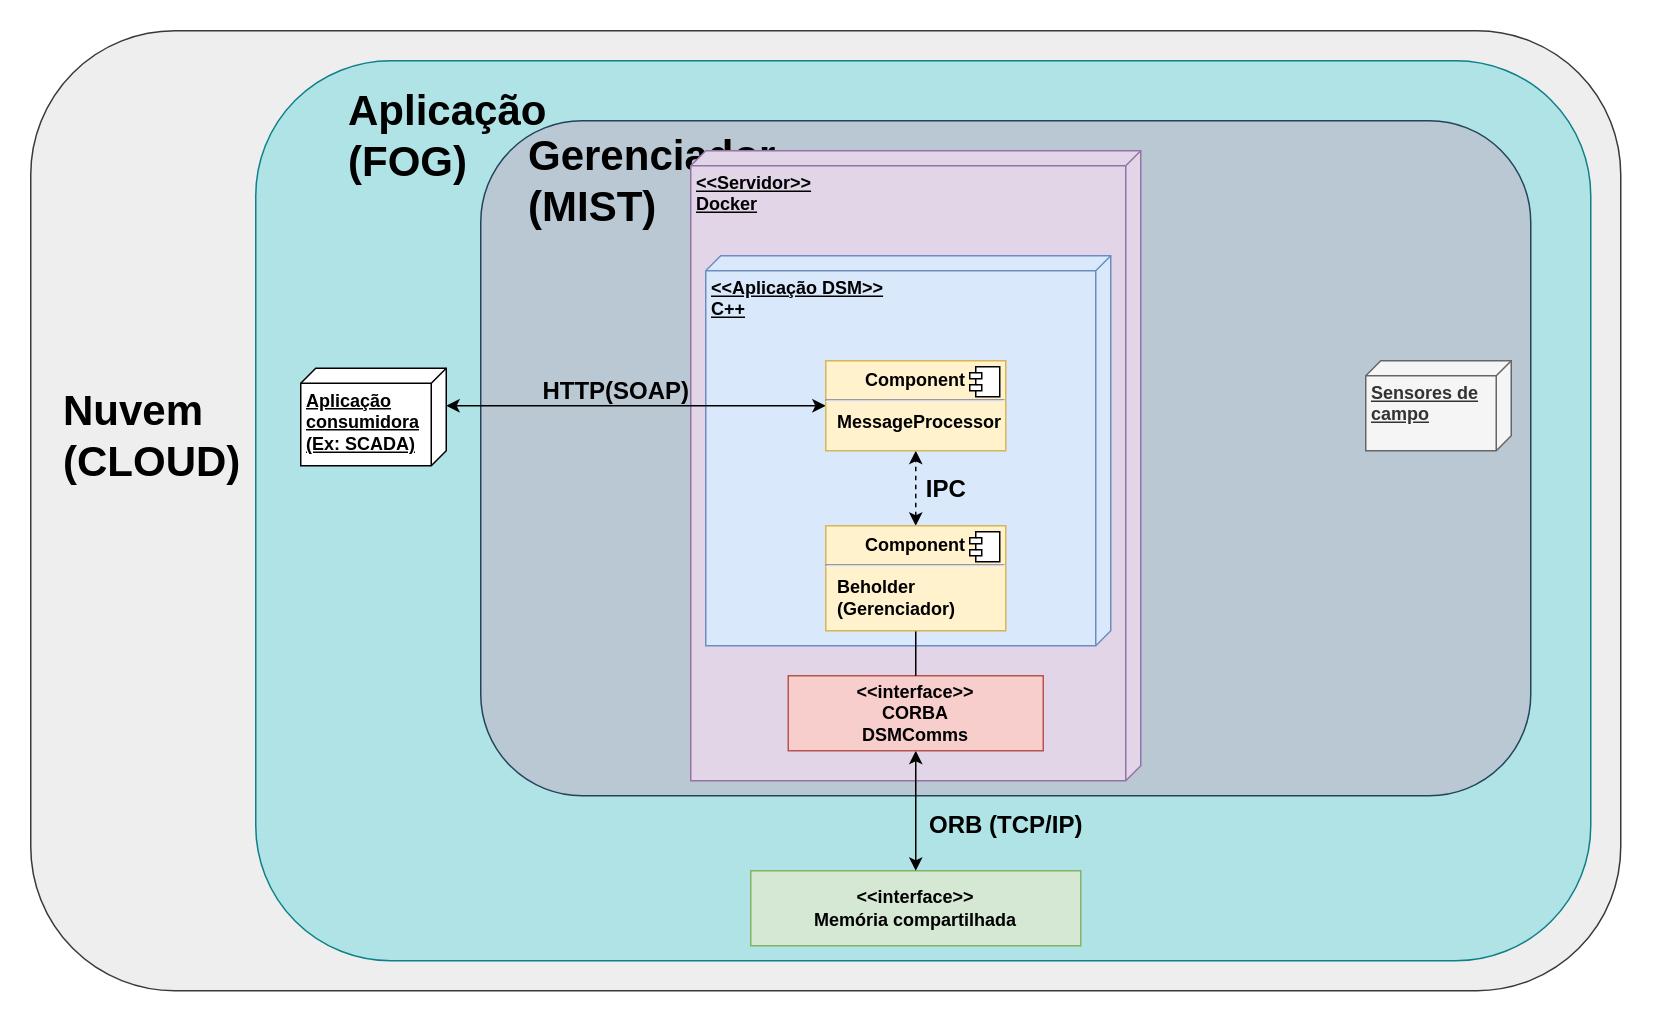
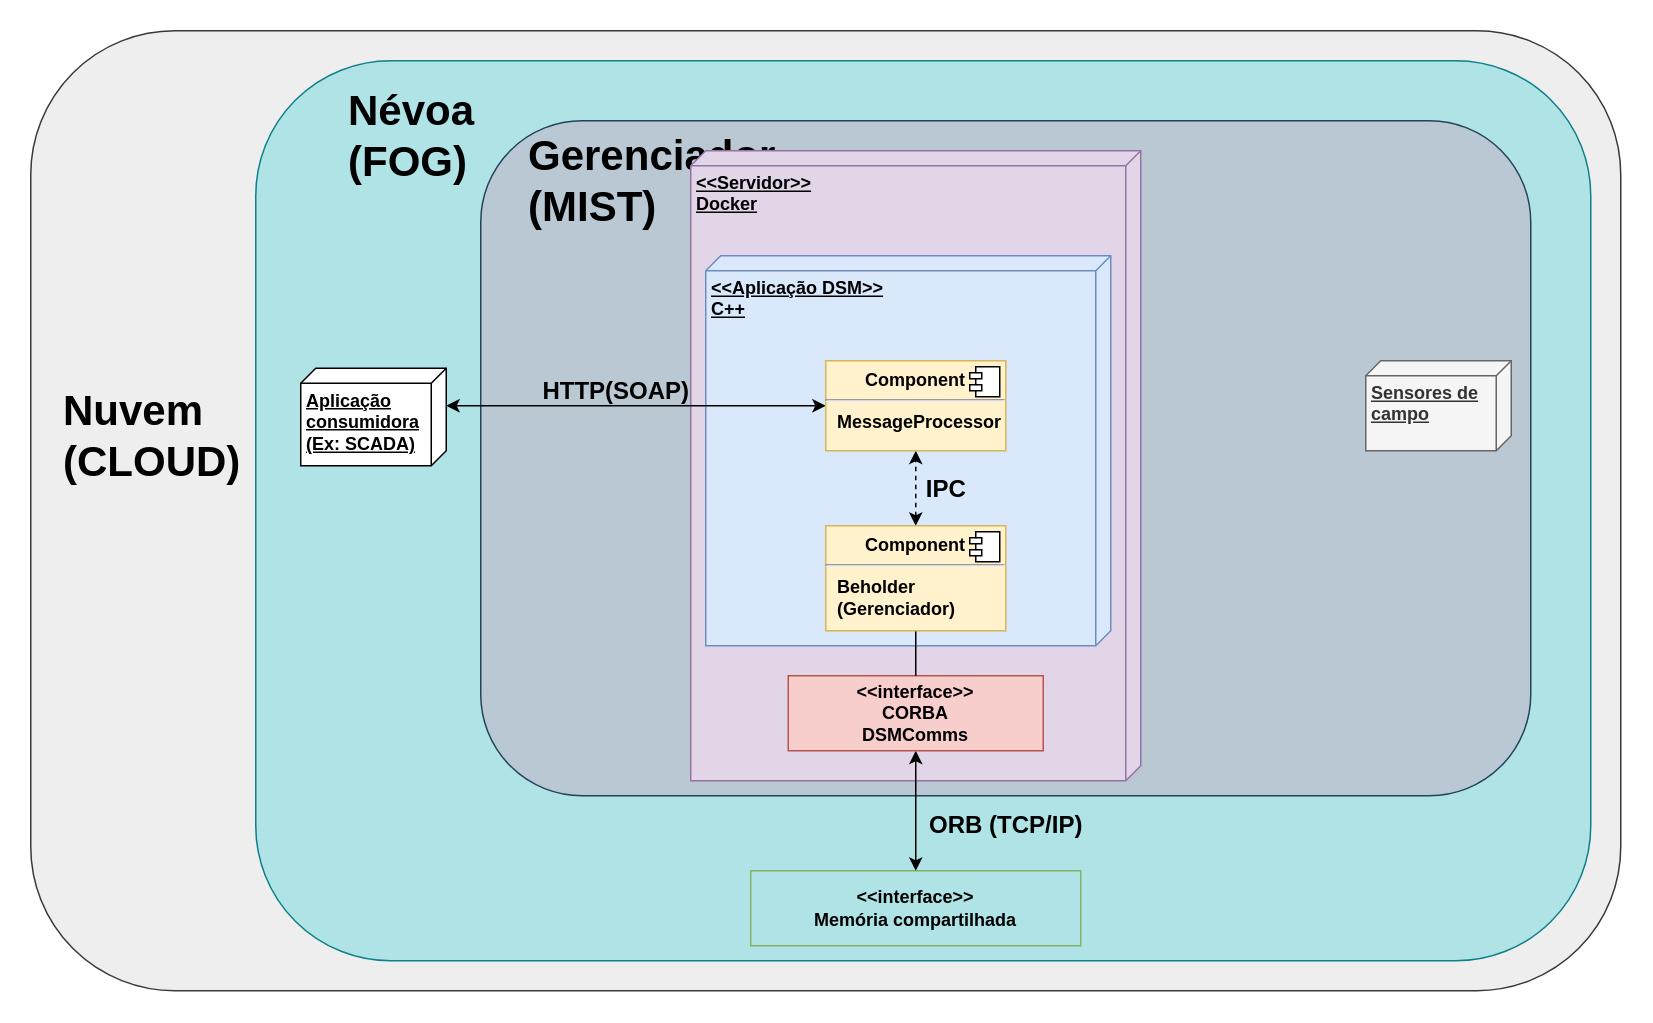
(444, 136) -> (408, 136)
(916, 908) -> (916, 908)
